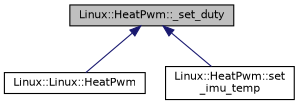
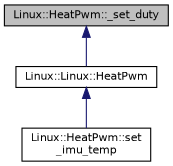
(192, 50) -> (86, 113)
